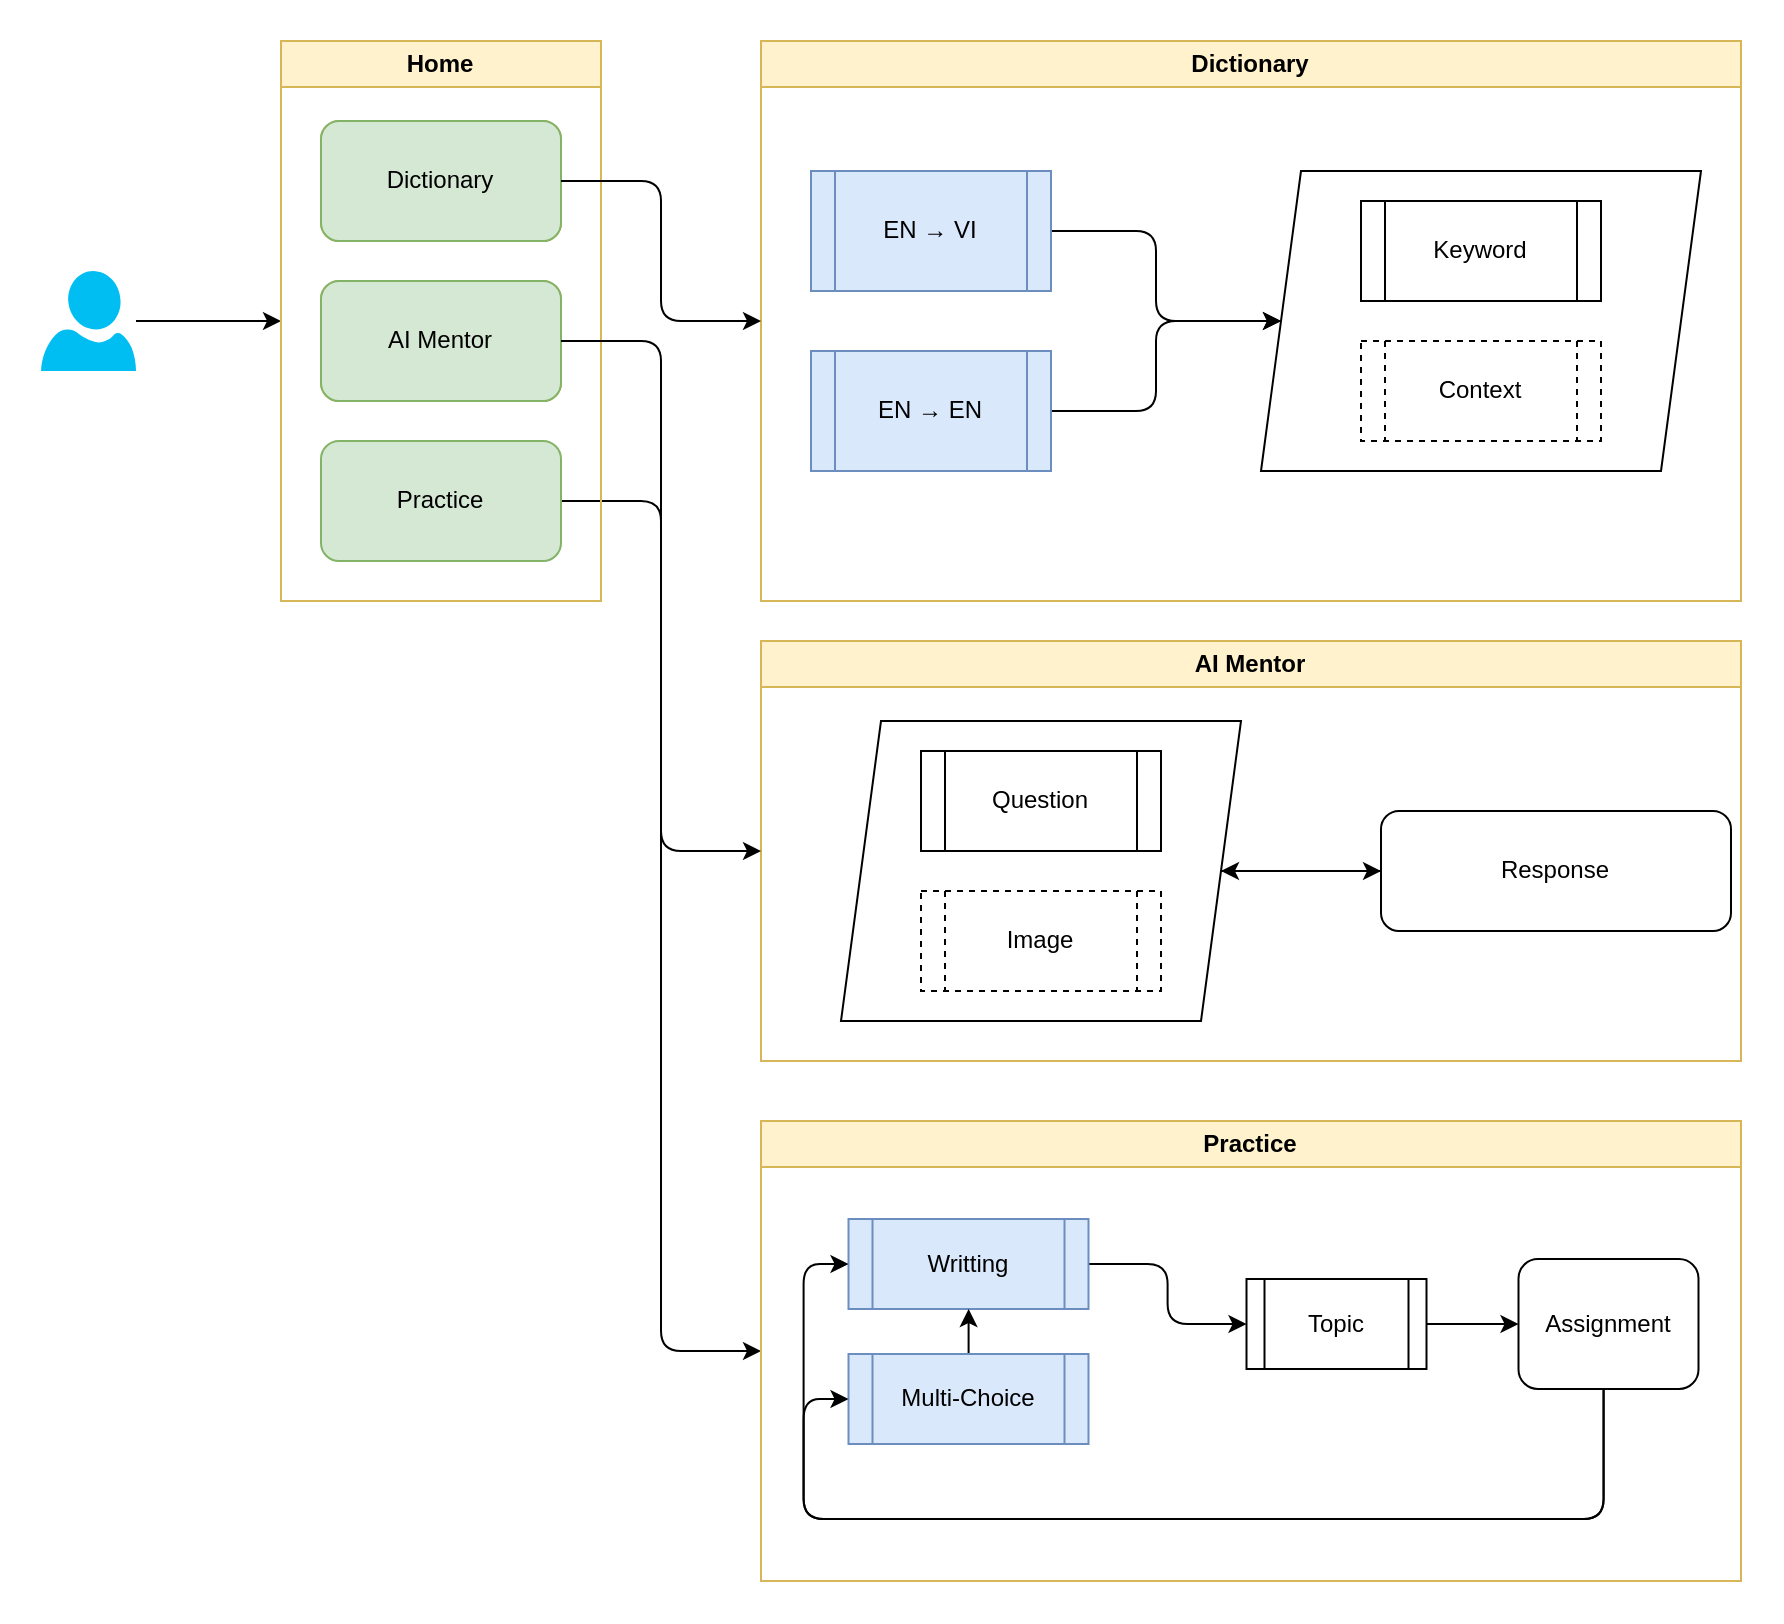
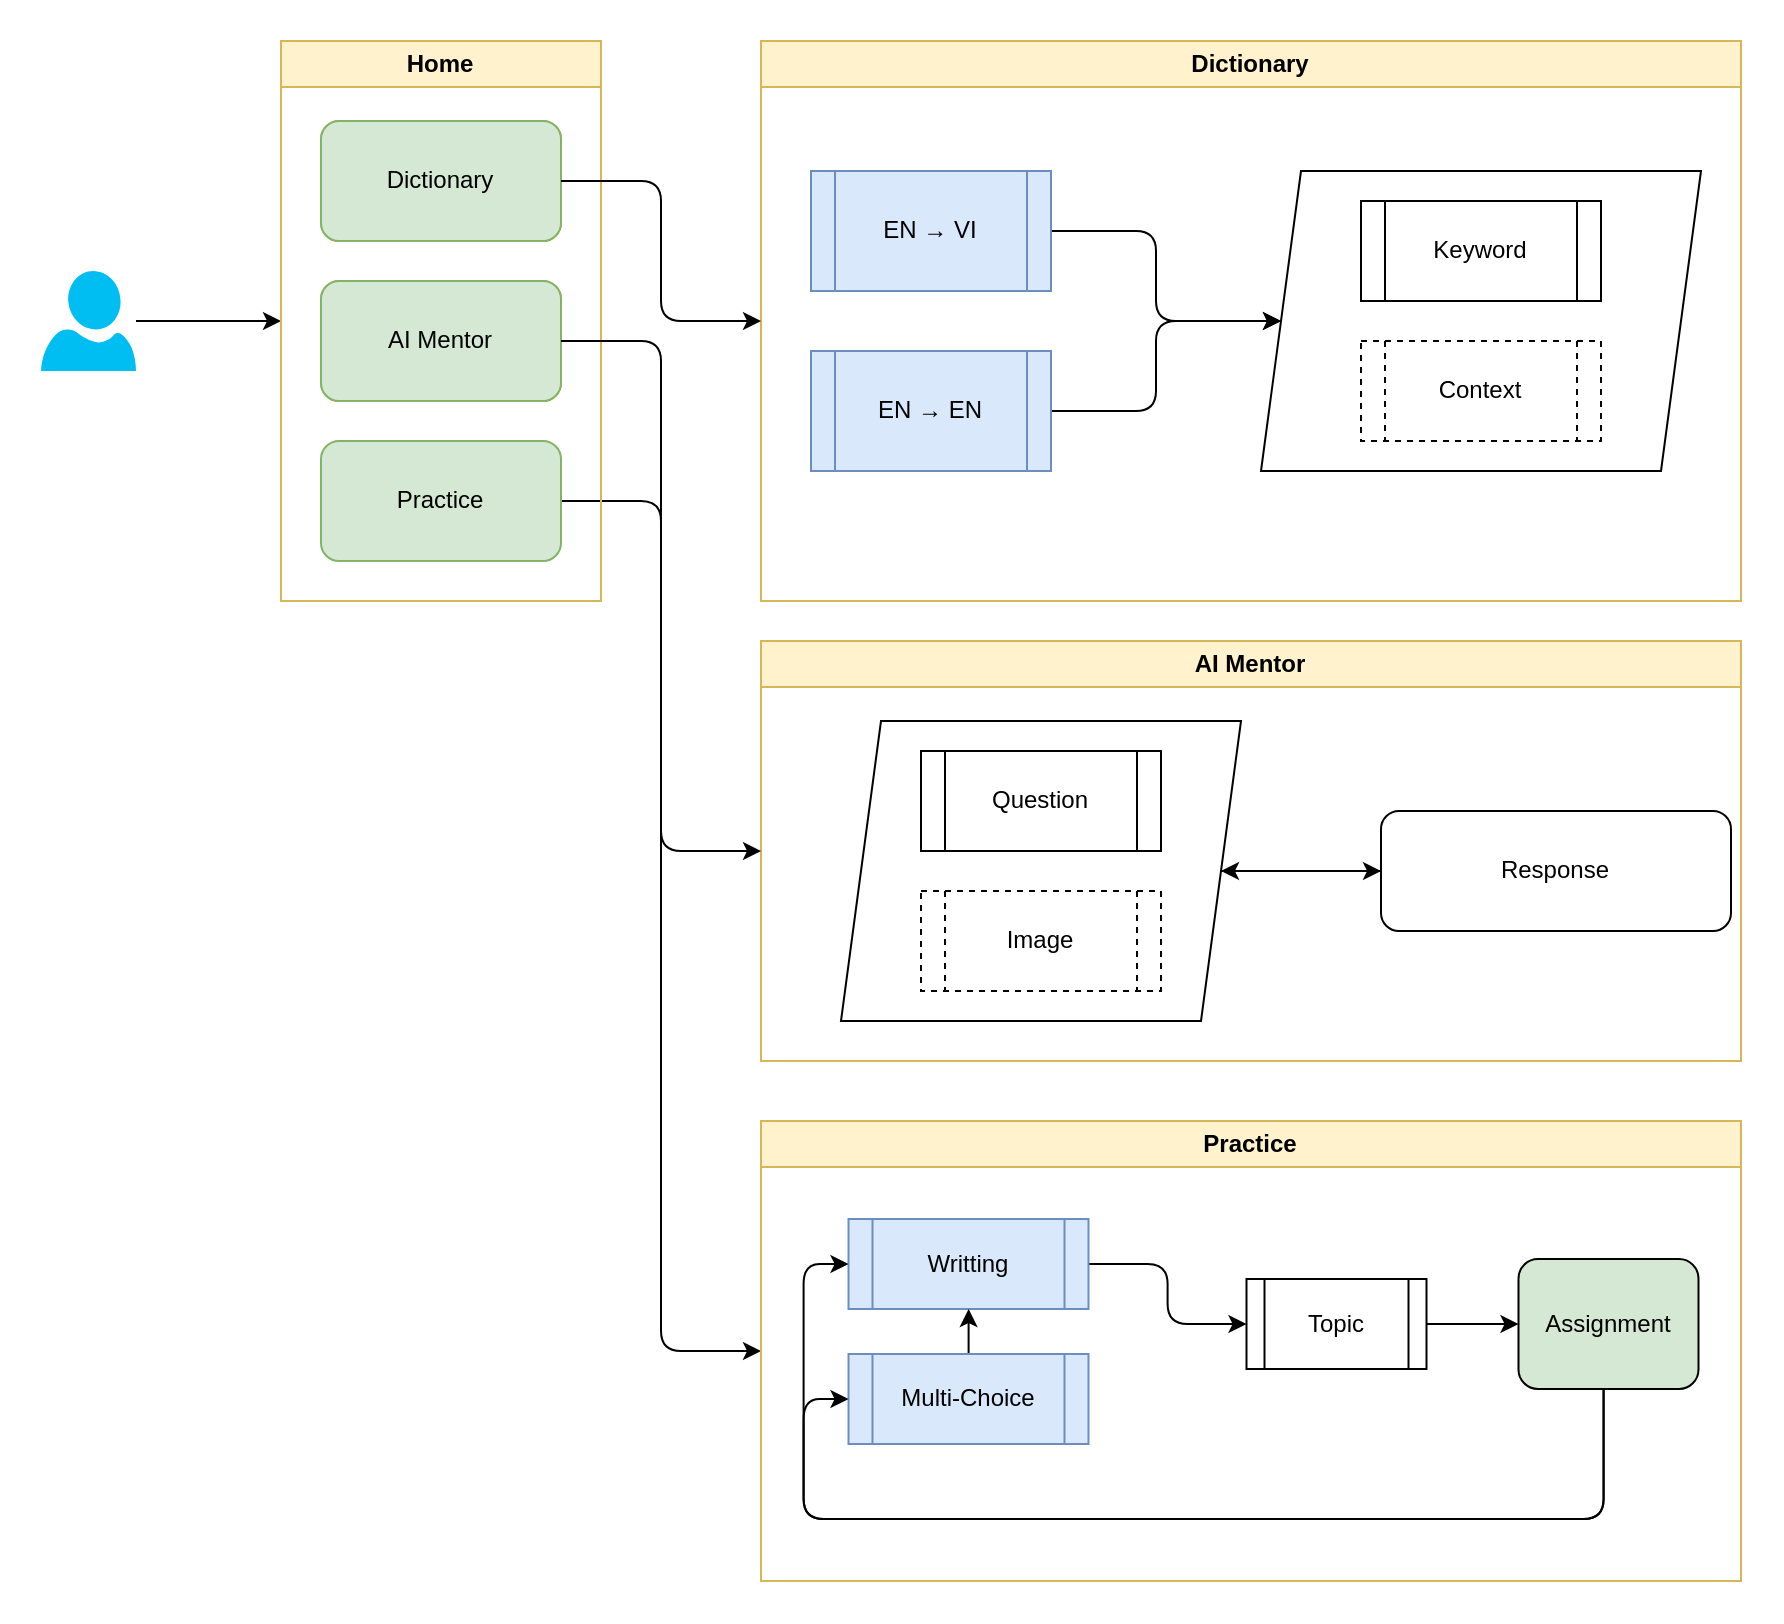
(1609, 1324) -> (1609, 1324)
